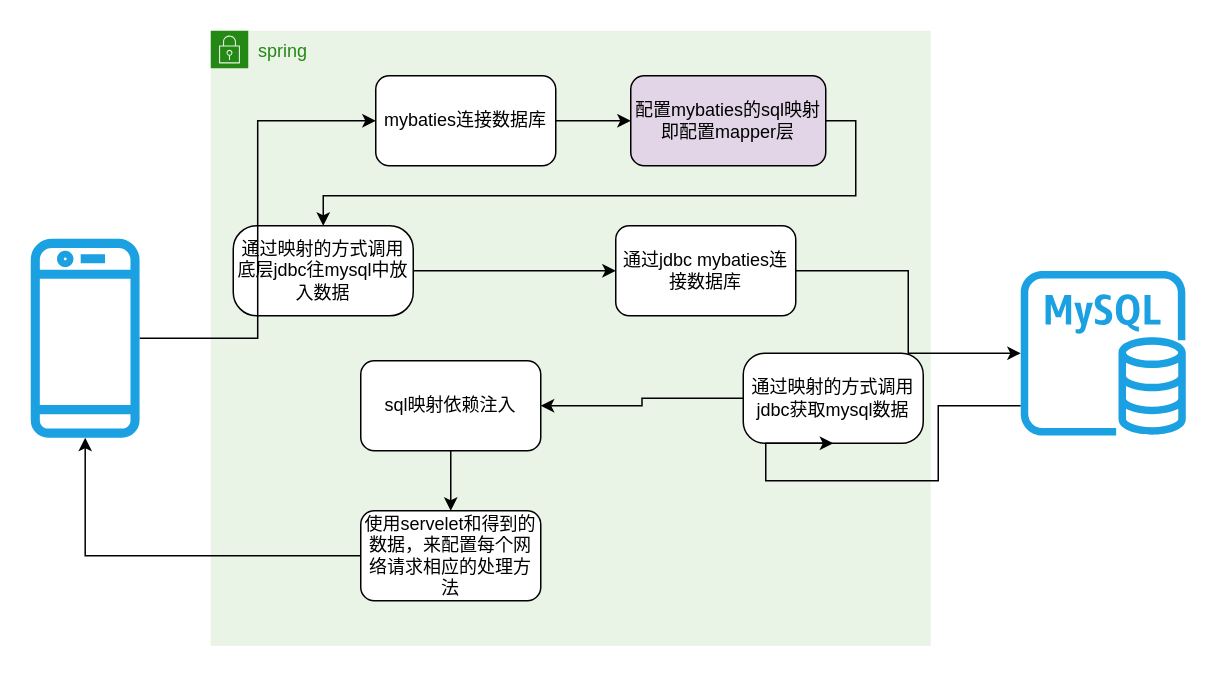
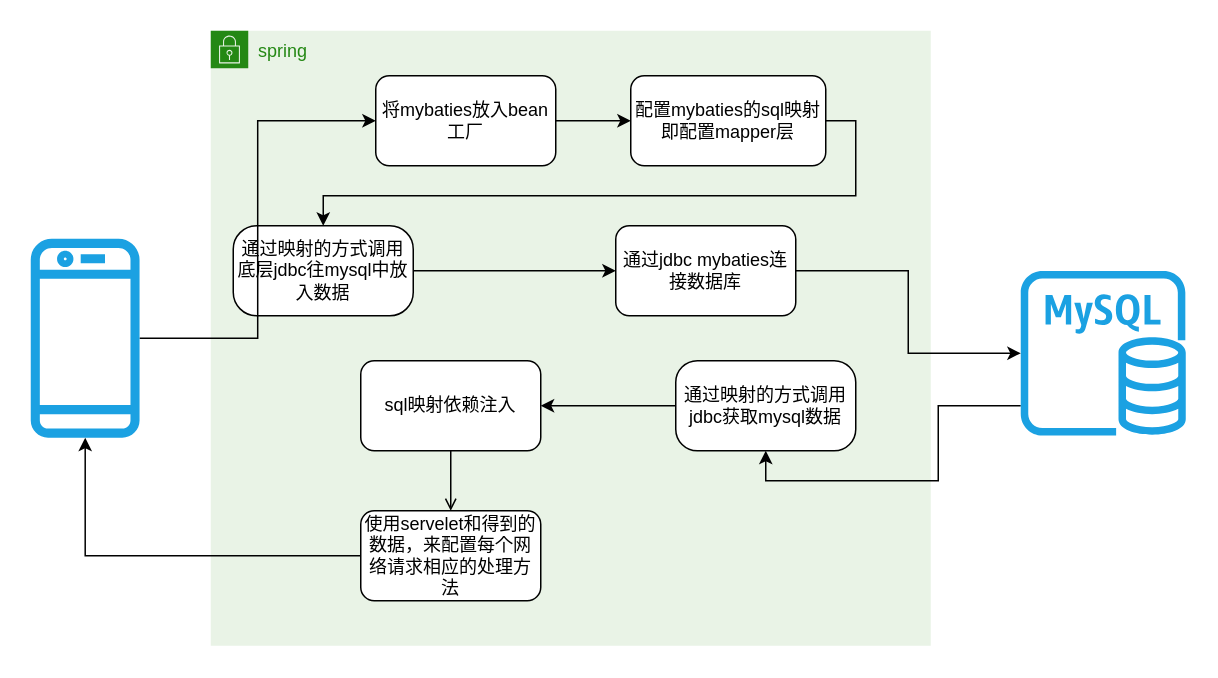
(466, 121) -> (466, 121)
(728, 121) -> (728, 121)
(833, 398) -> (766, 406)
(451, 499) -> (451, 501)
